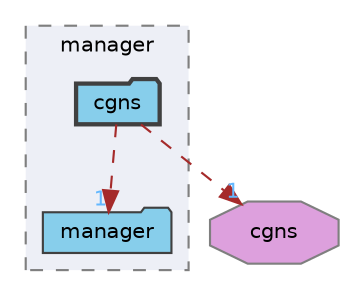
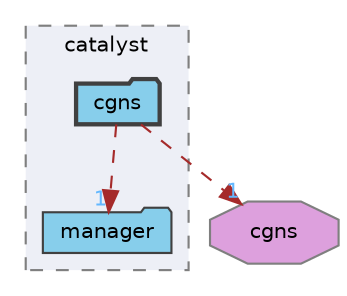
(107, 46) -> (107, 46)
